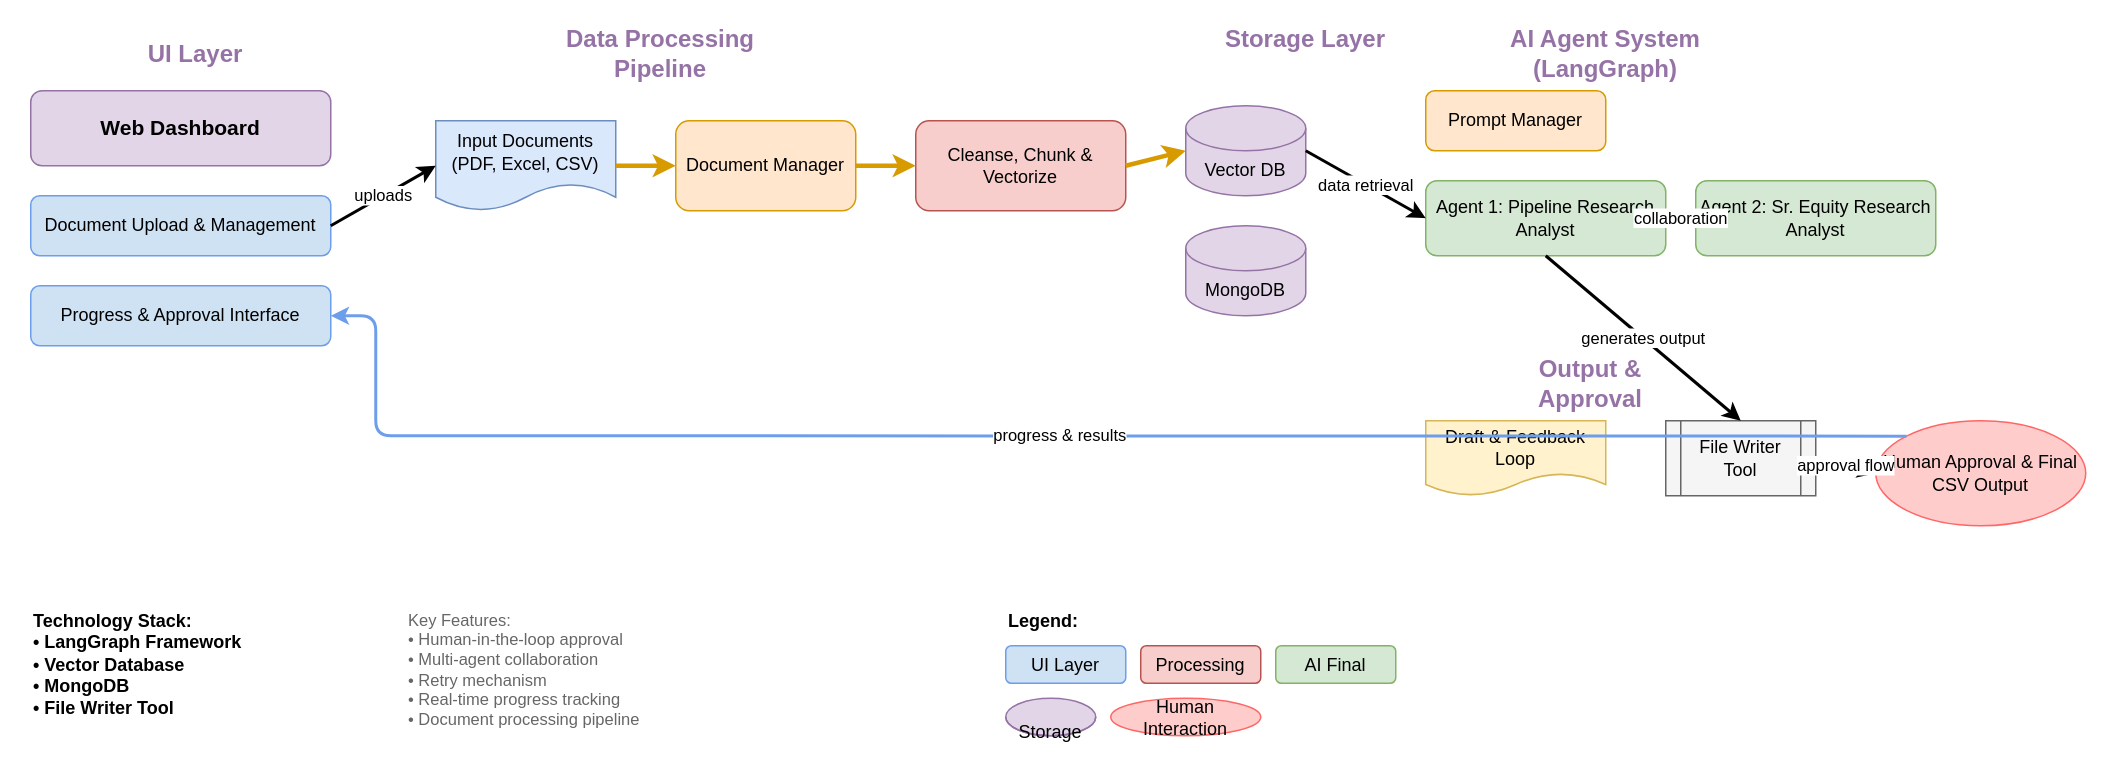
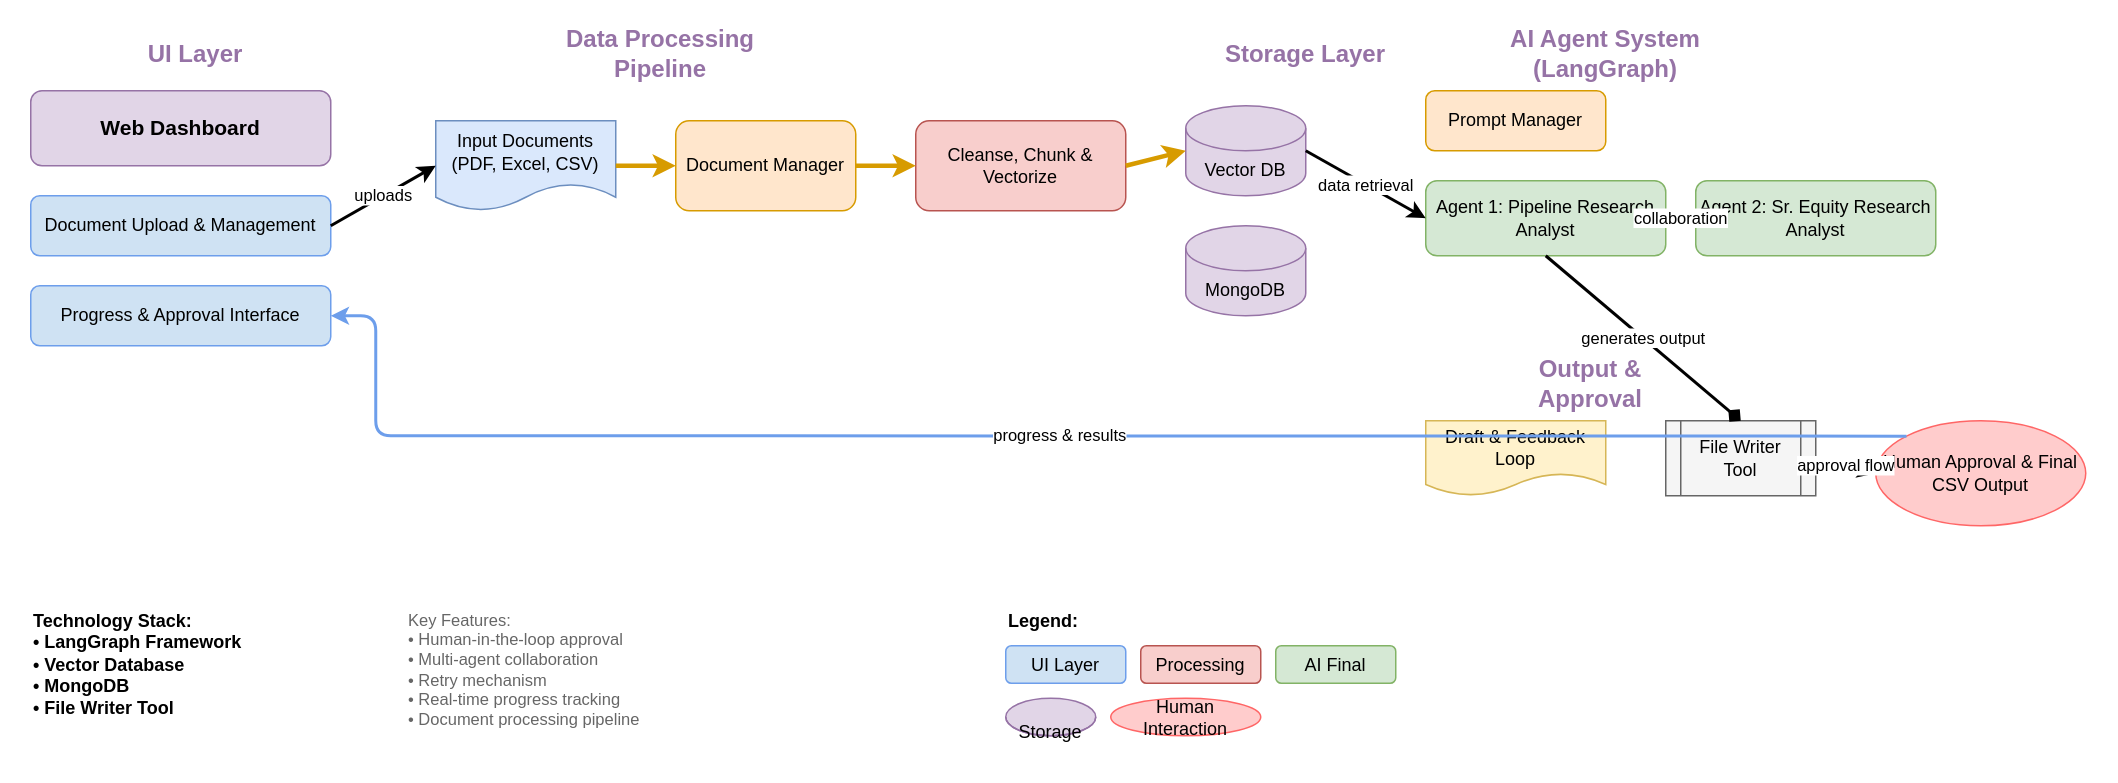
(1306, 38) -> (1306, 53)
(1729, 411) -> (1729, 411)
